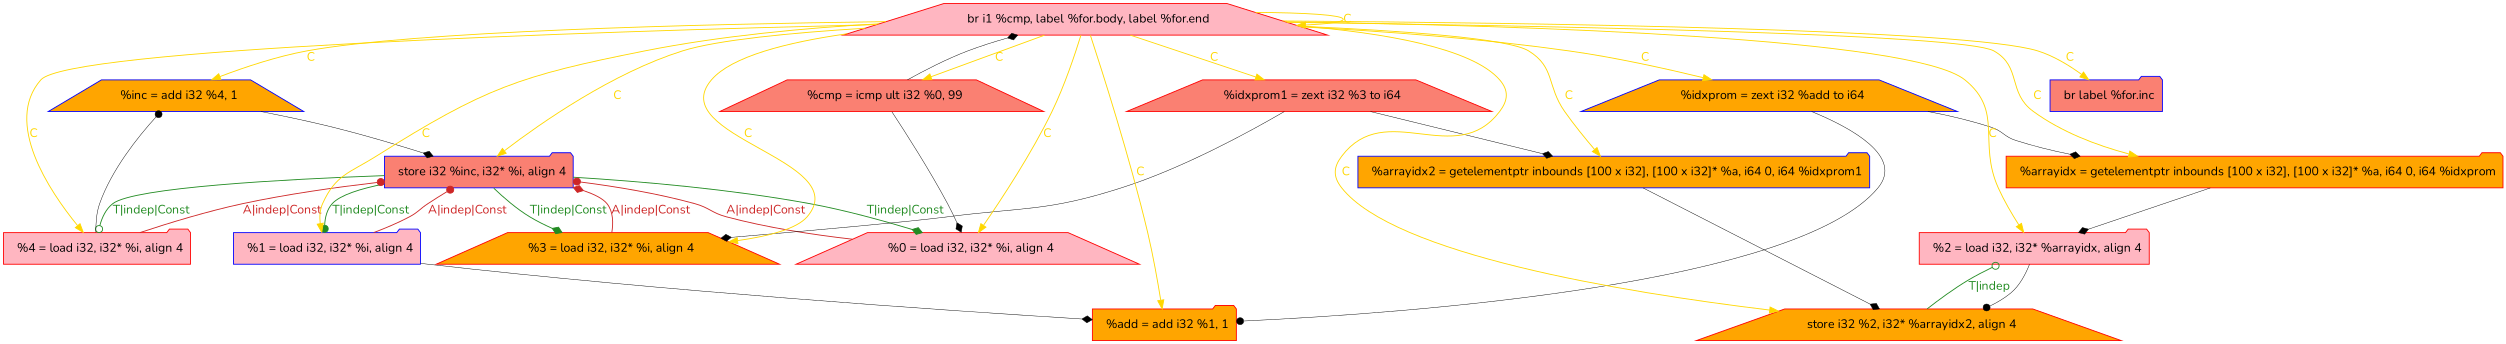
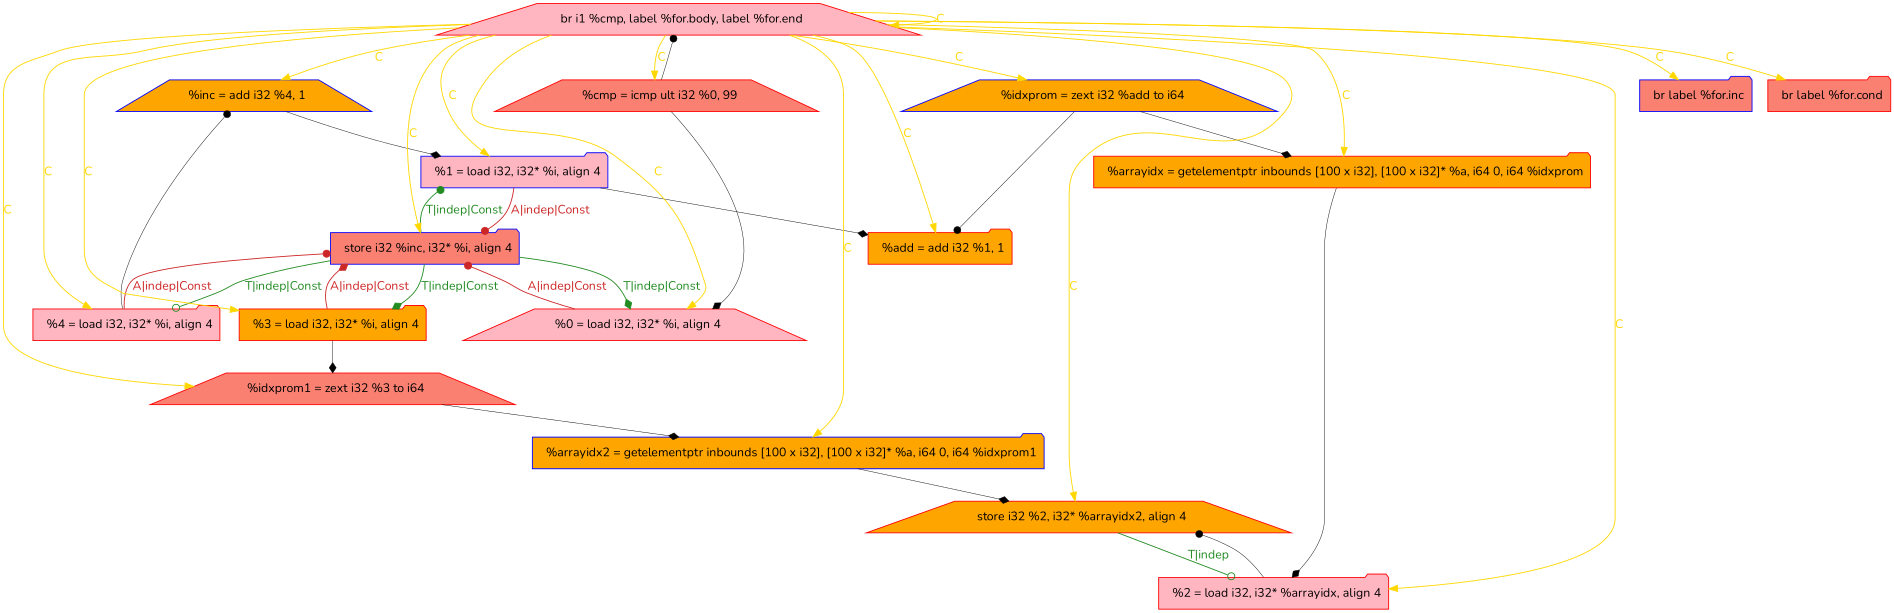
(956, 56) -> (667, 61)
none -> (1829, 96)
(342, 130) -> (357, 135)
(1017, 210) -> (333, 352)
(608, 248) -> (333, 325)
